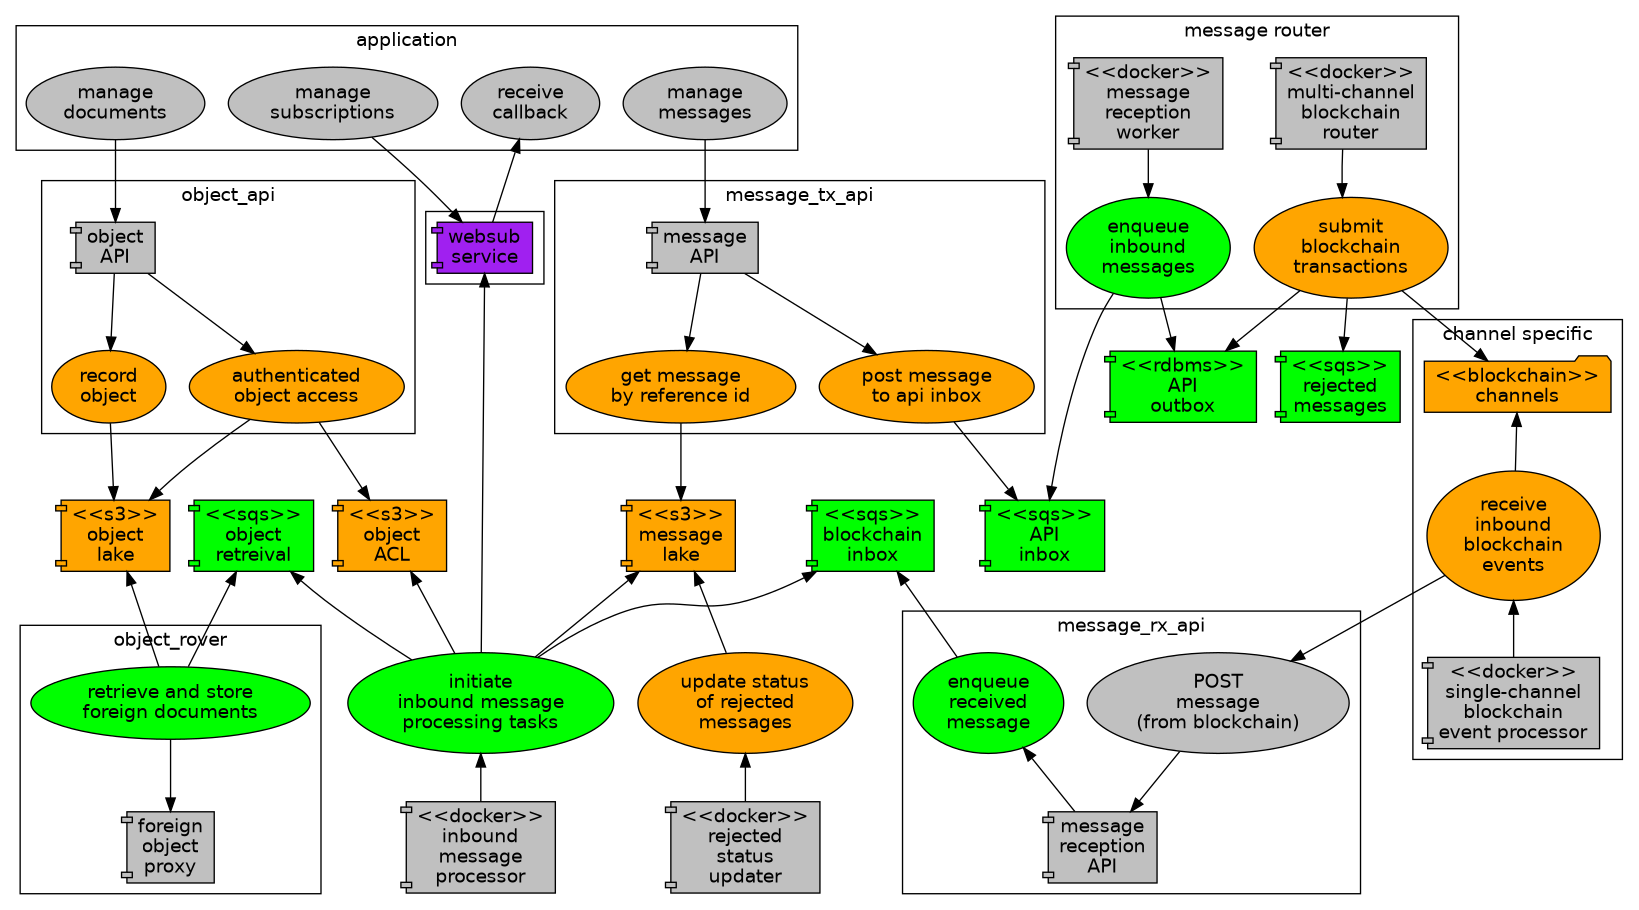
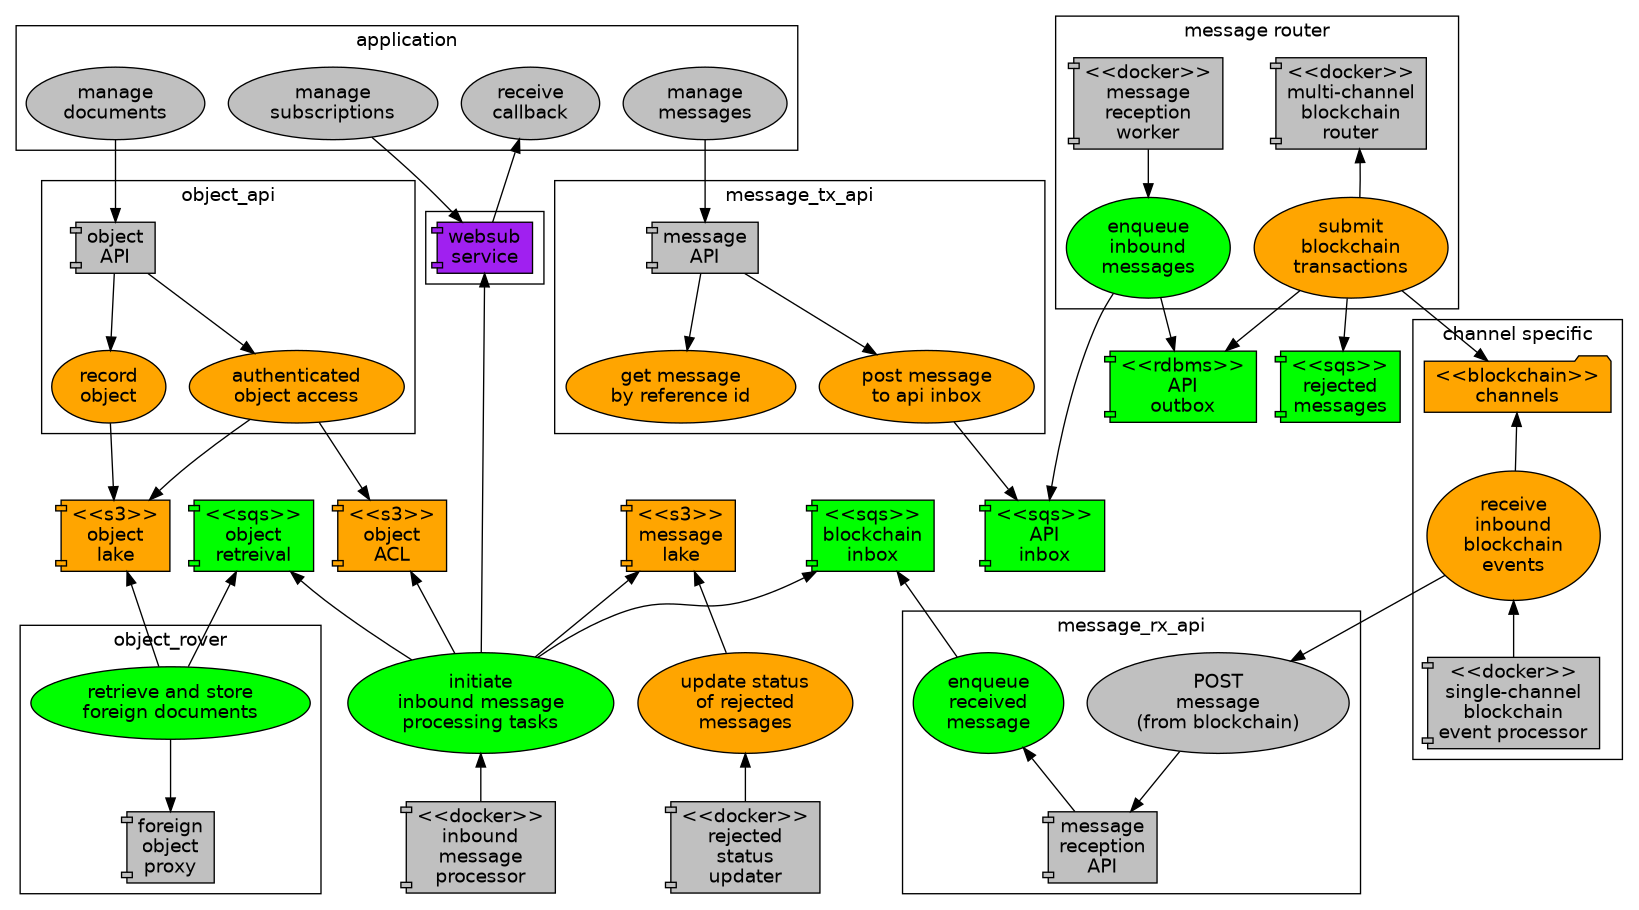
(1342, 166) -> (1360, 180)
(681, 455) -> none
